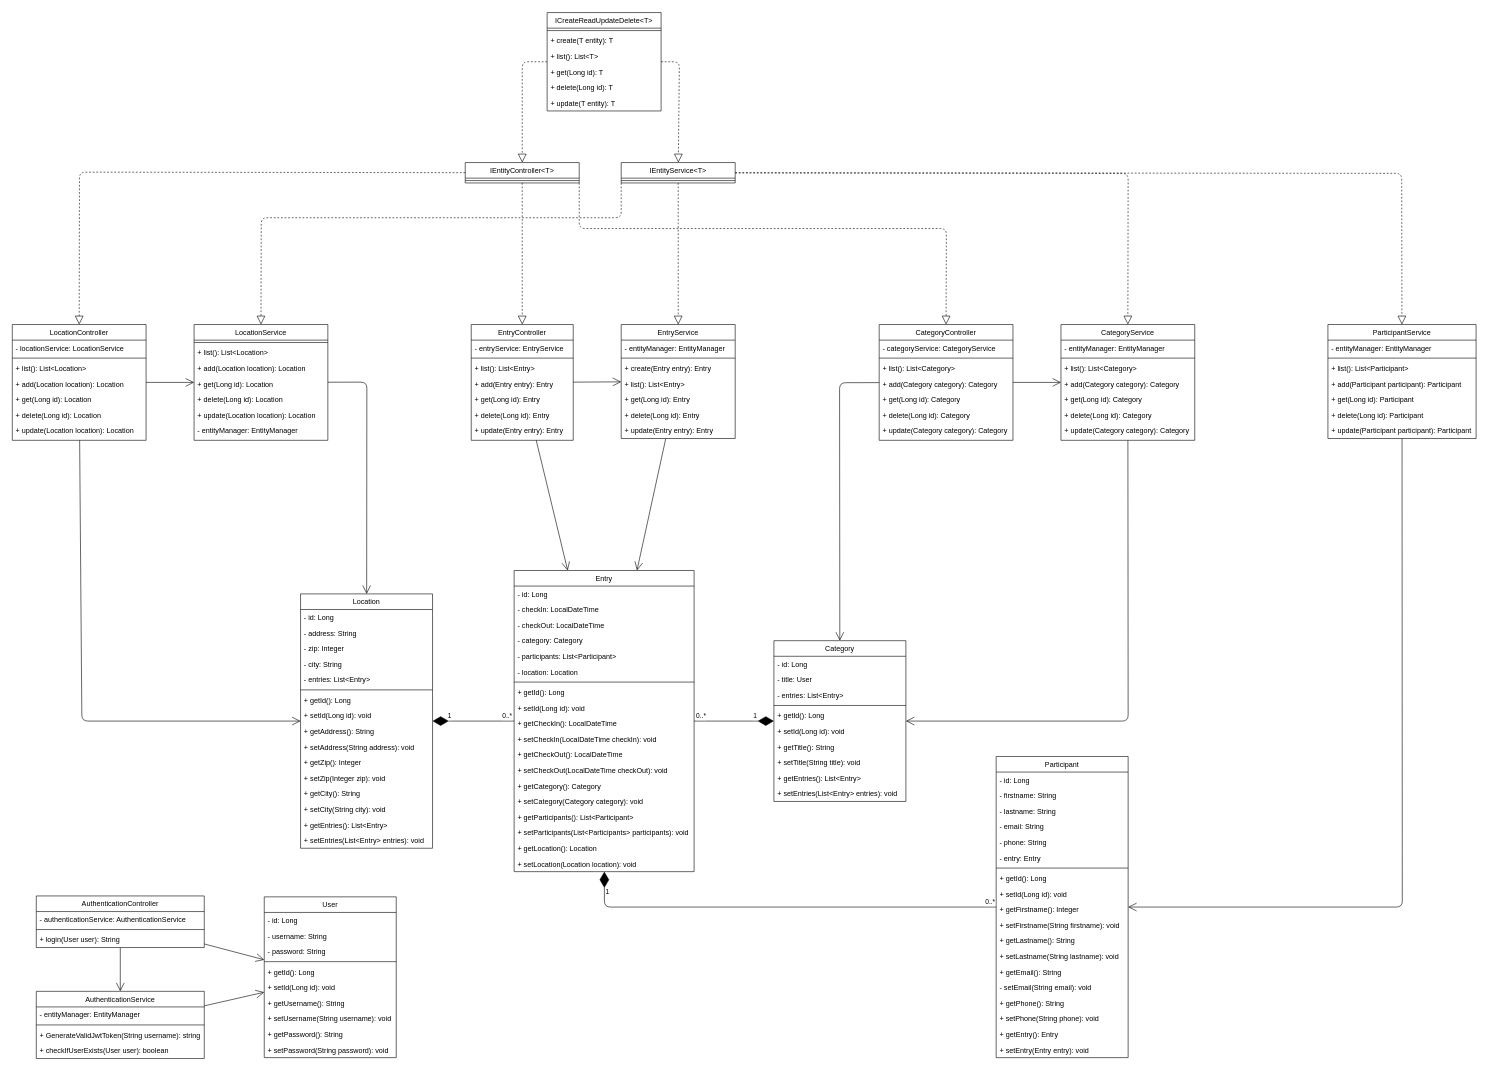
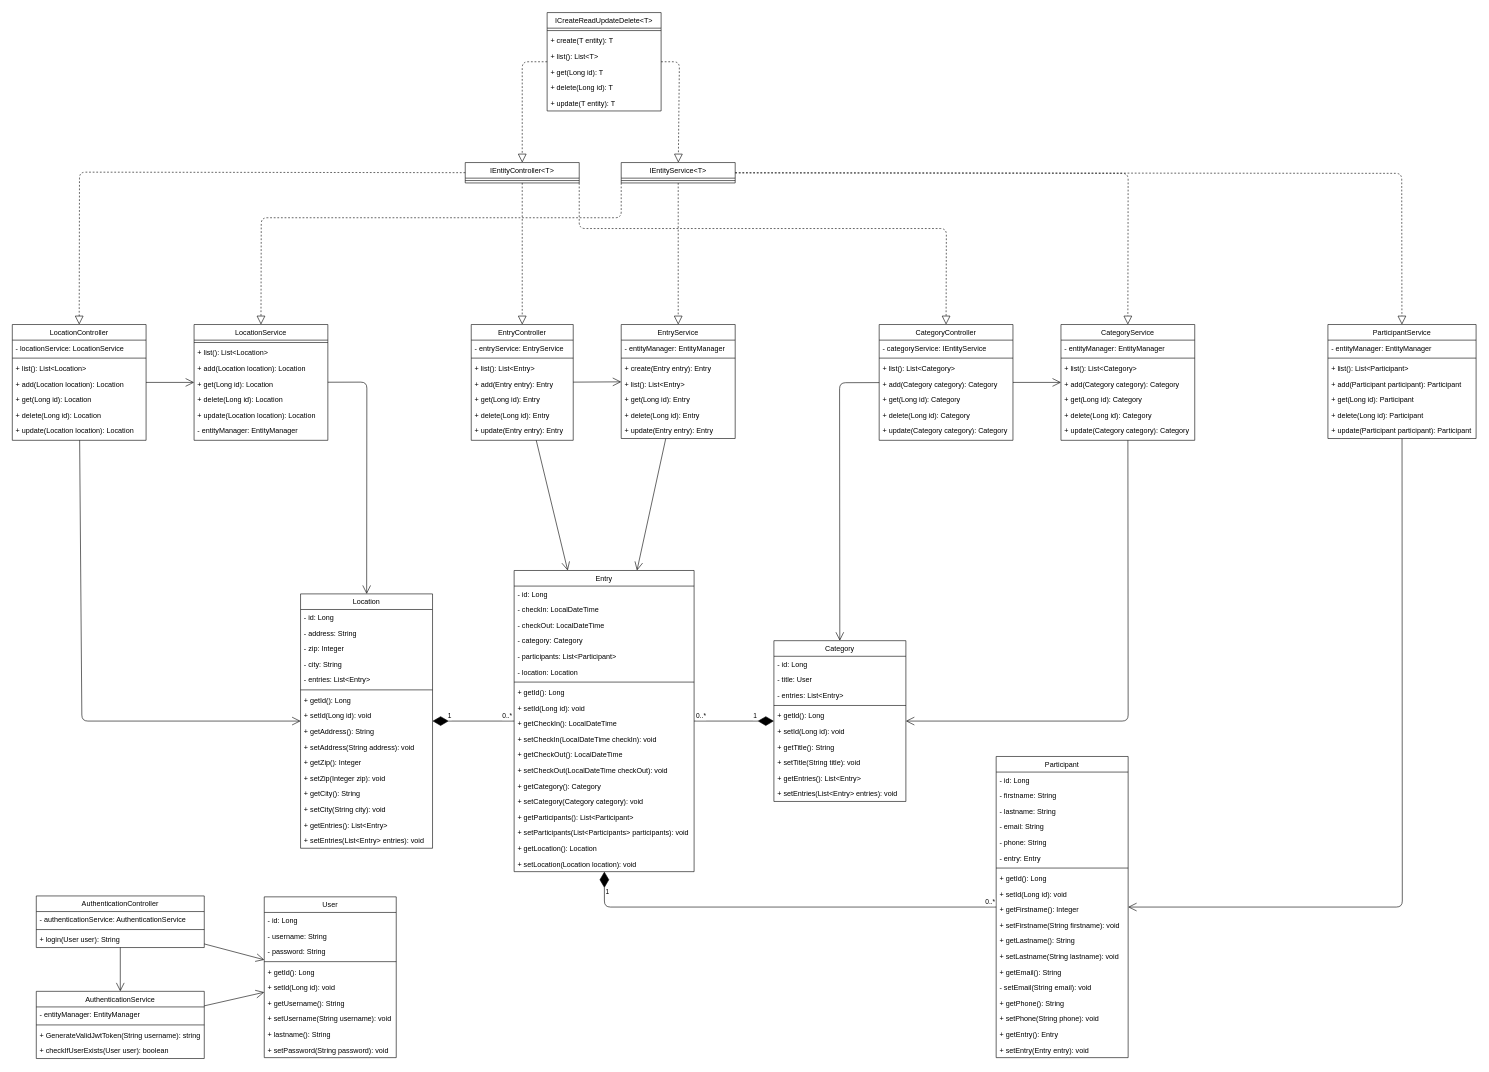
(946, 348) -> (944, 348)
(310, 1034) -> (303, 1034)
